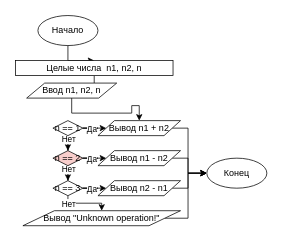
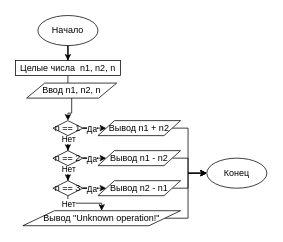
(94, 68) -> (68, 68)
(135, 105) -> (69, 113)
(68, 158) -> (68, 158)
